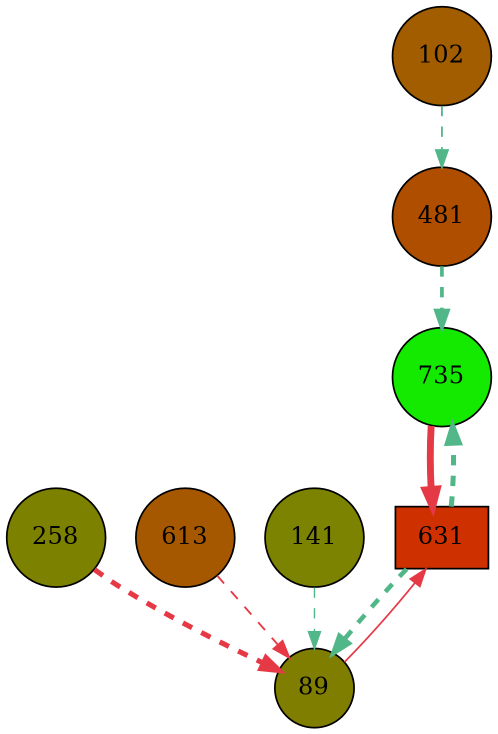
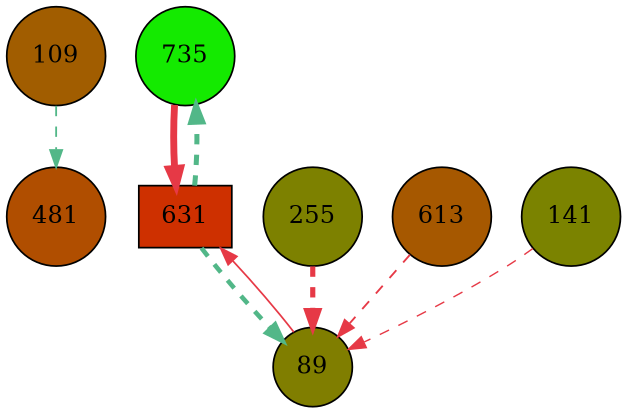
(442, 56) -> (56, 56)
(442, 288) -> none
(56, 538) -> (313, 217)
(314, 609) -> (450, 299)
